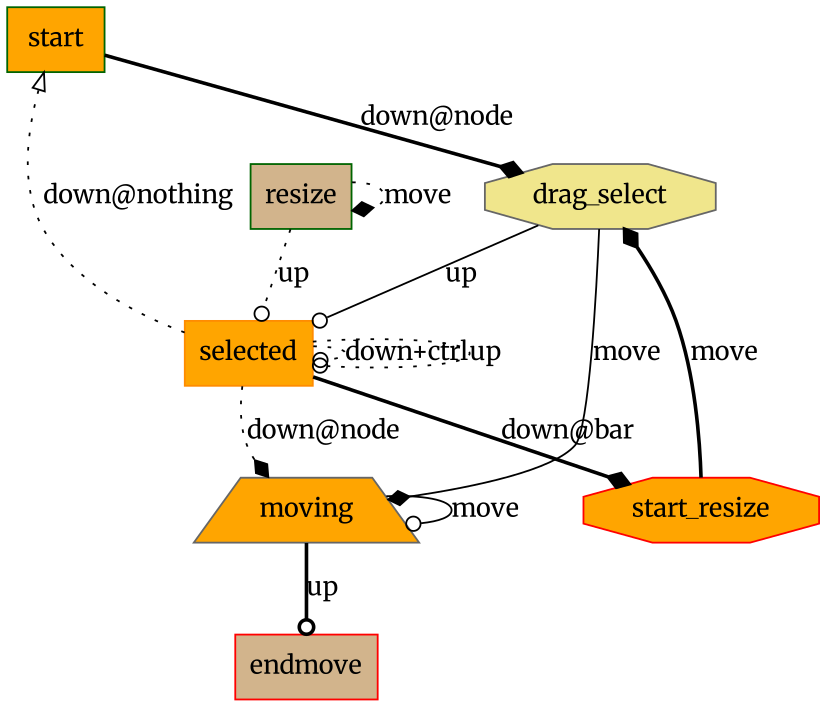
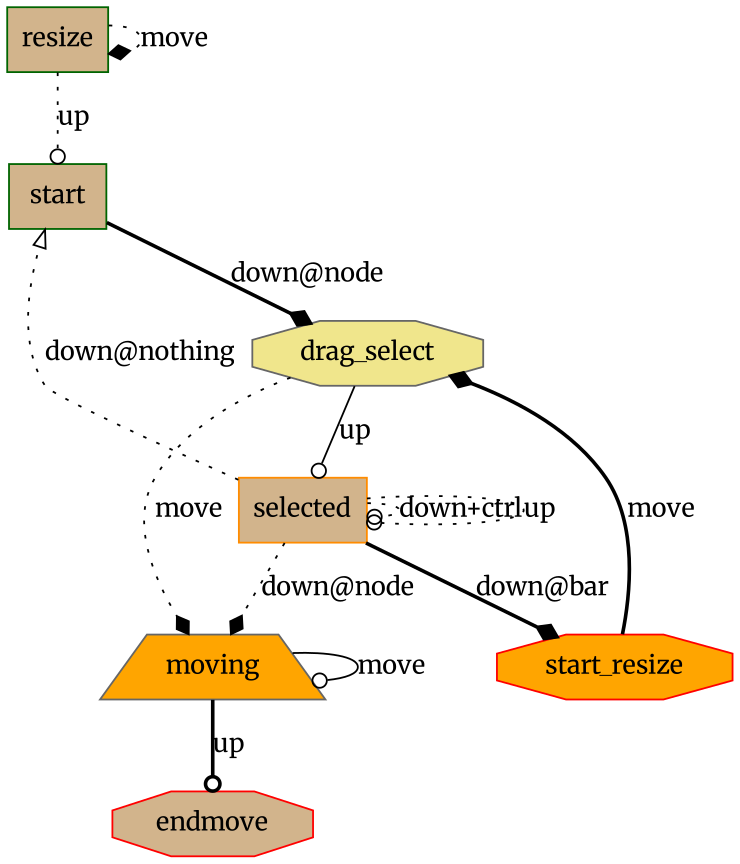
(56, 40) -> (58, 197)
(277, 268) -> (58, 111)
(249, 353) -> (303, 510)
(582, 425) -> (162, 467)
(306, 667) -> (213, 824)
